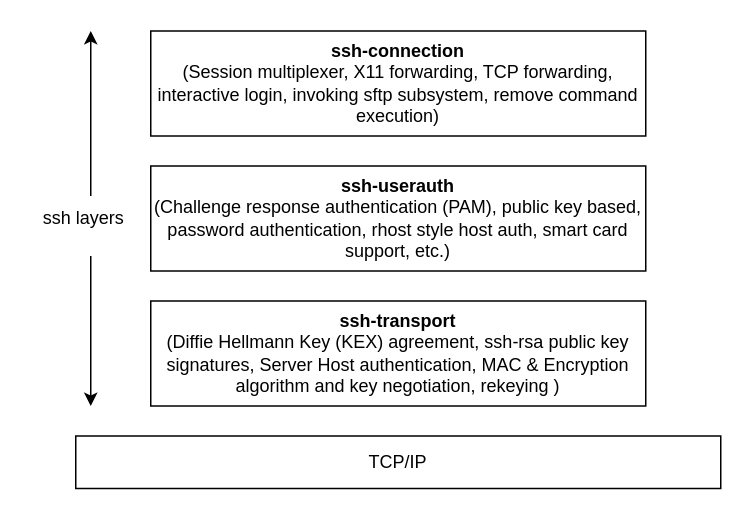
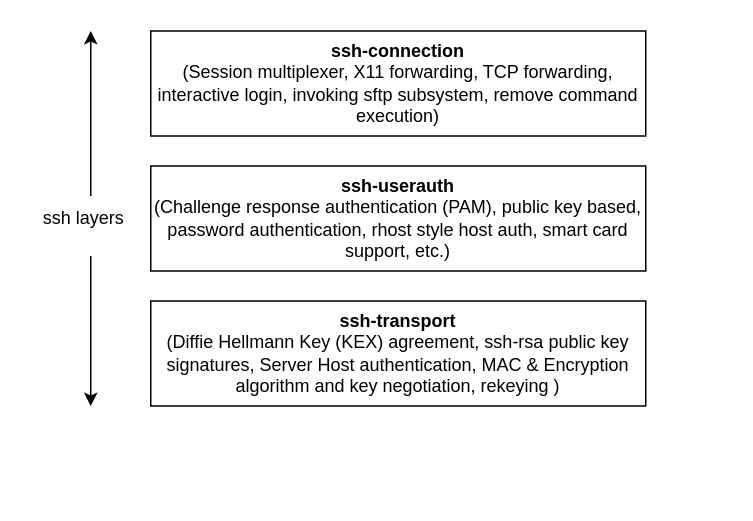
(398, 462) -> none
